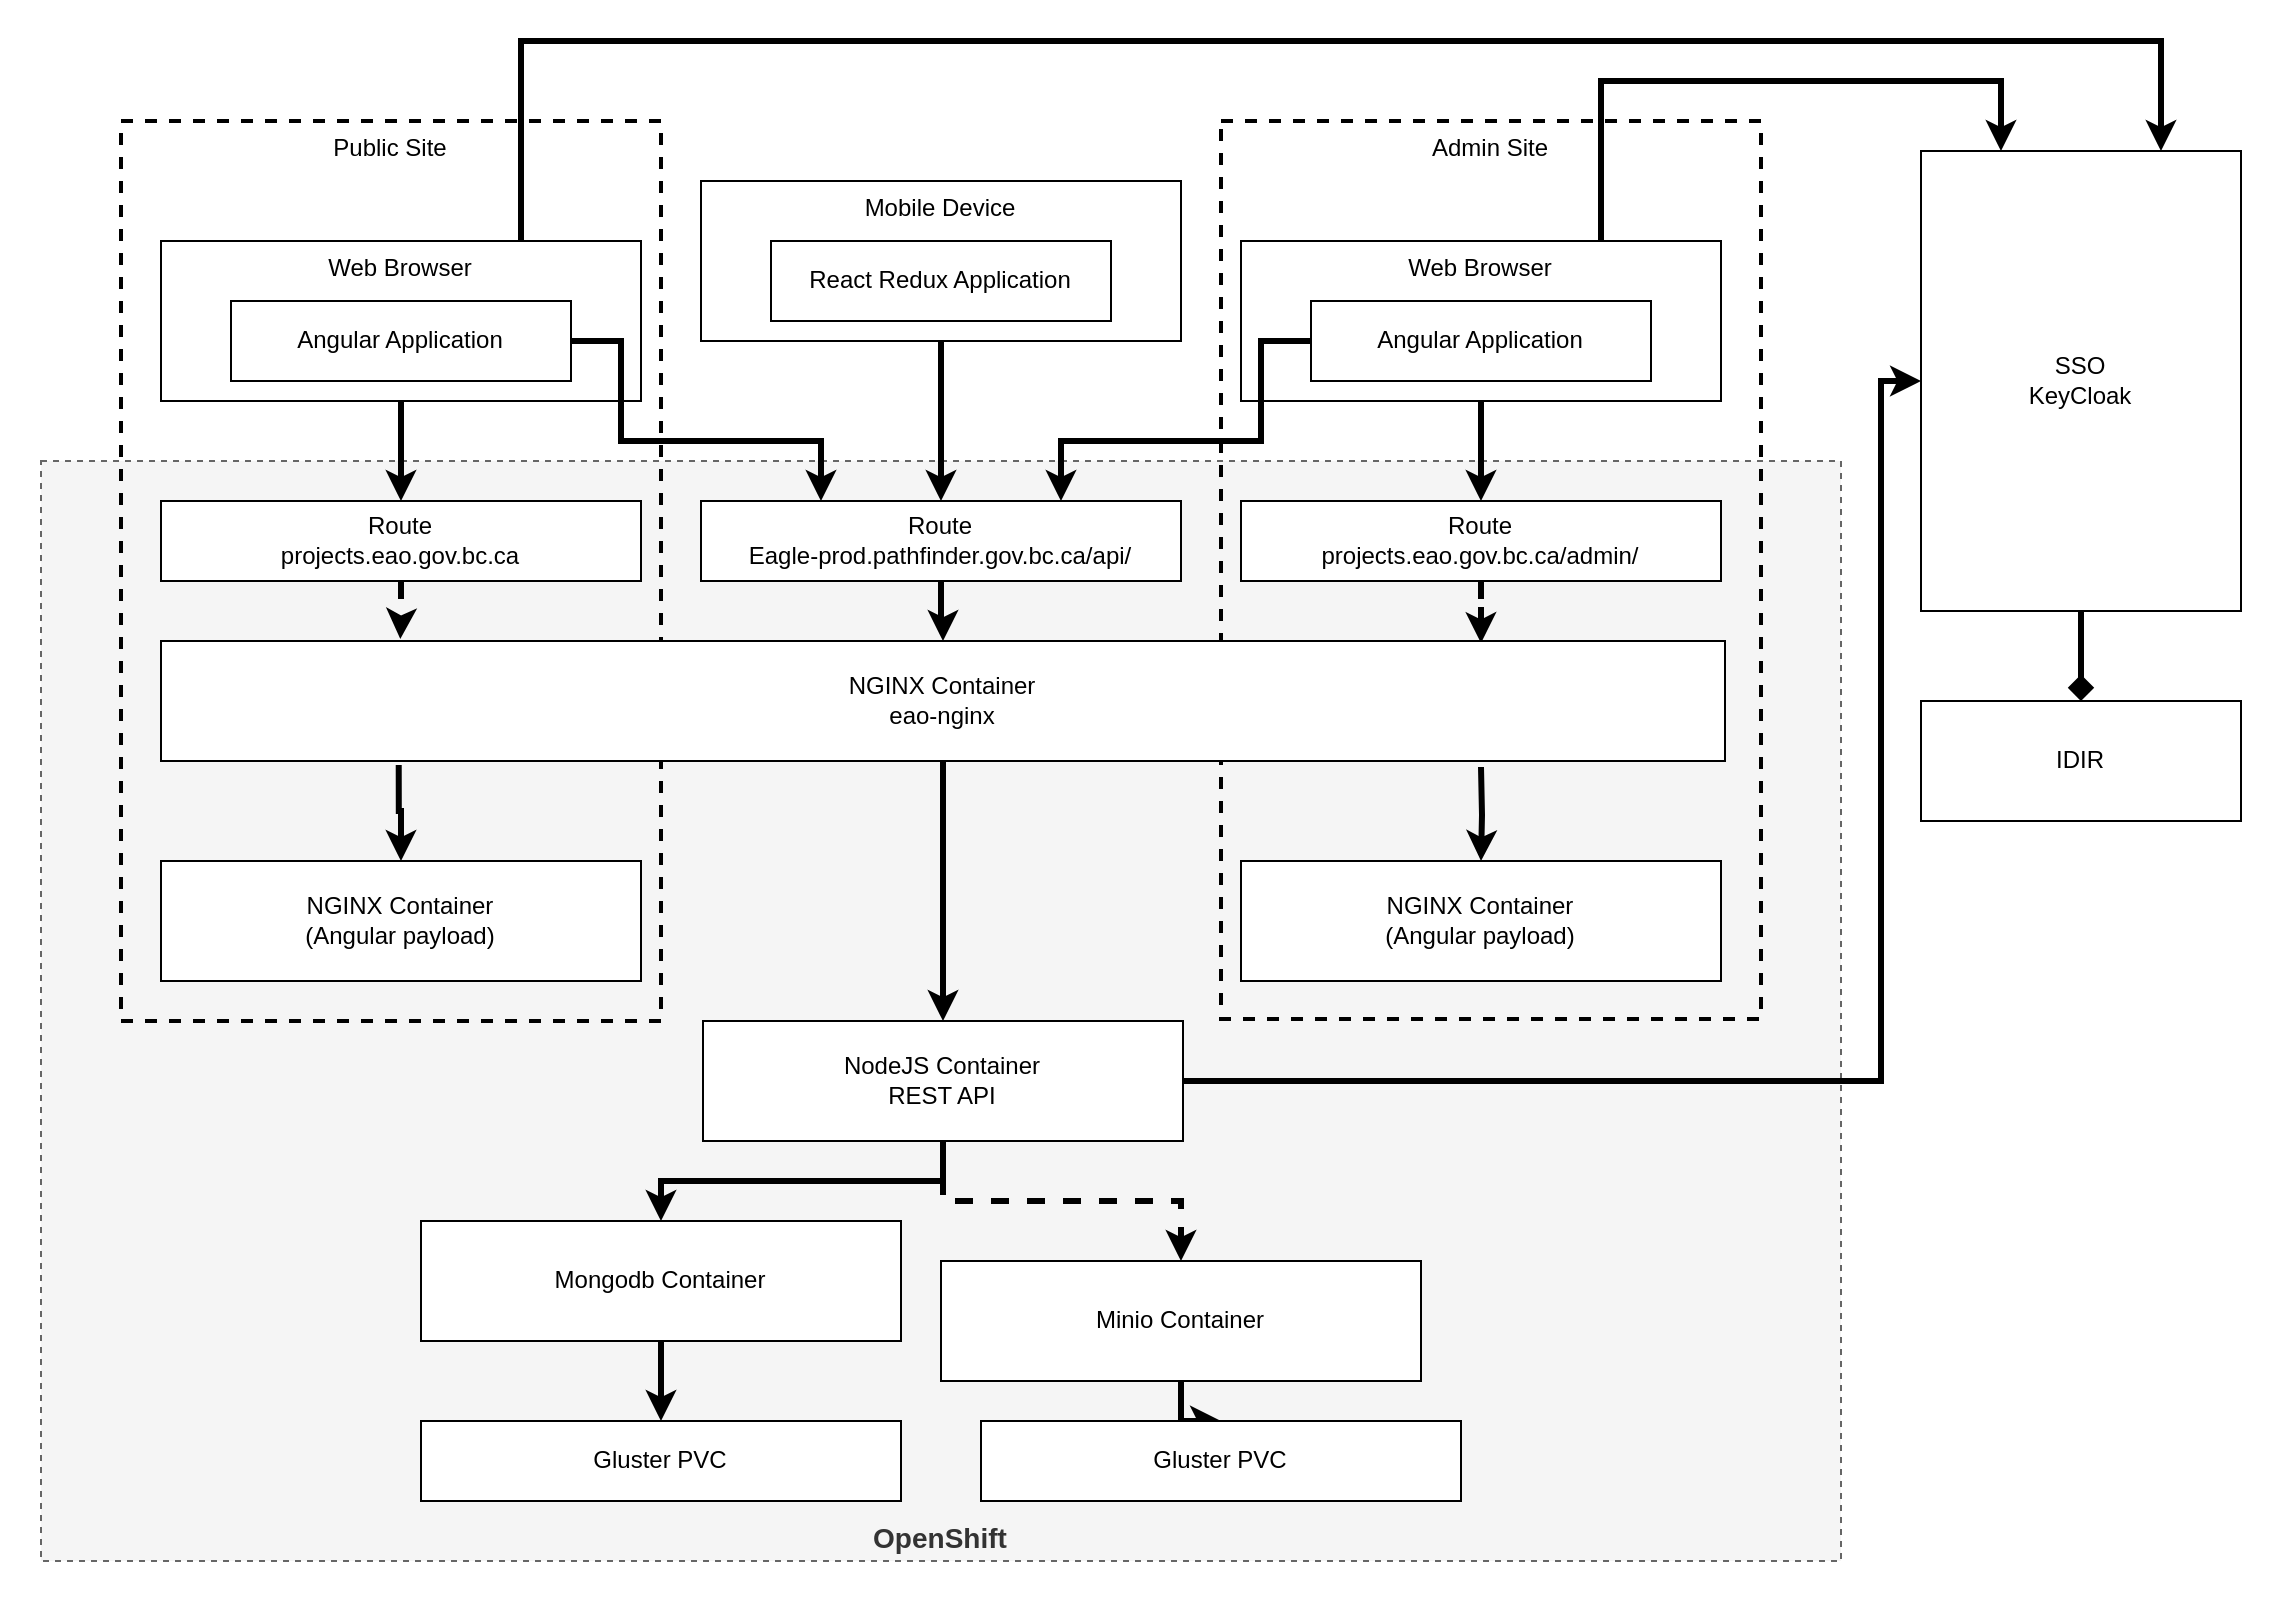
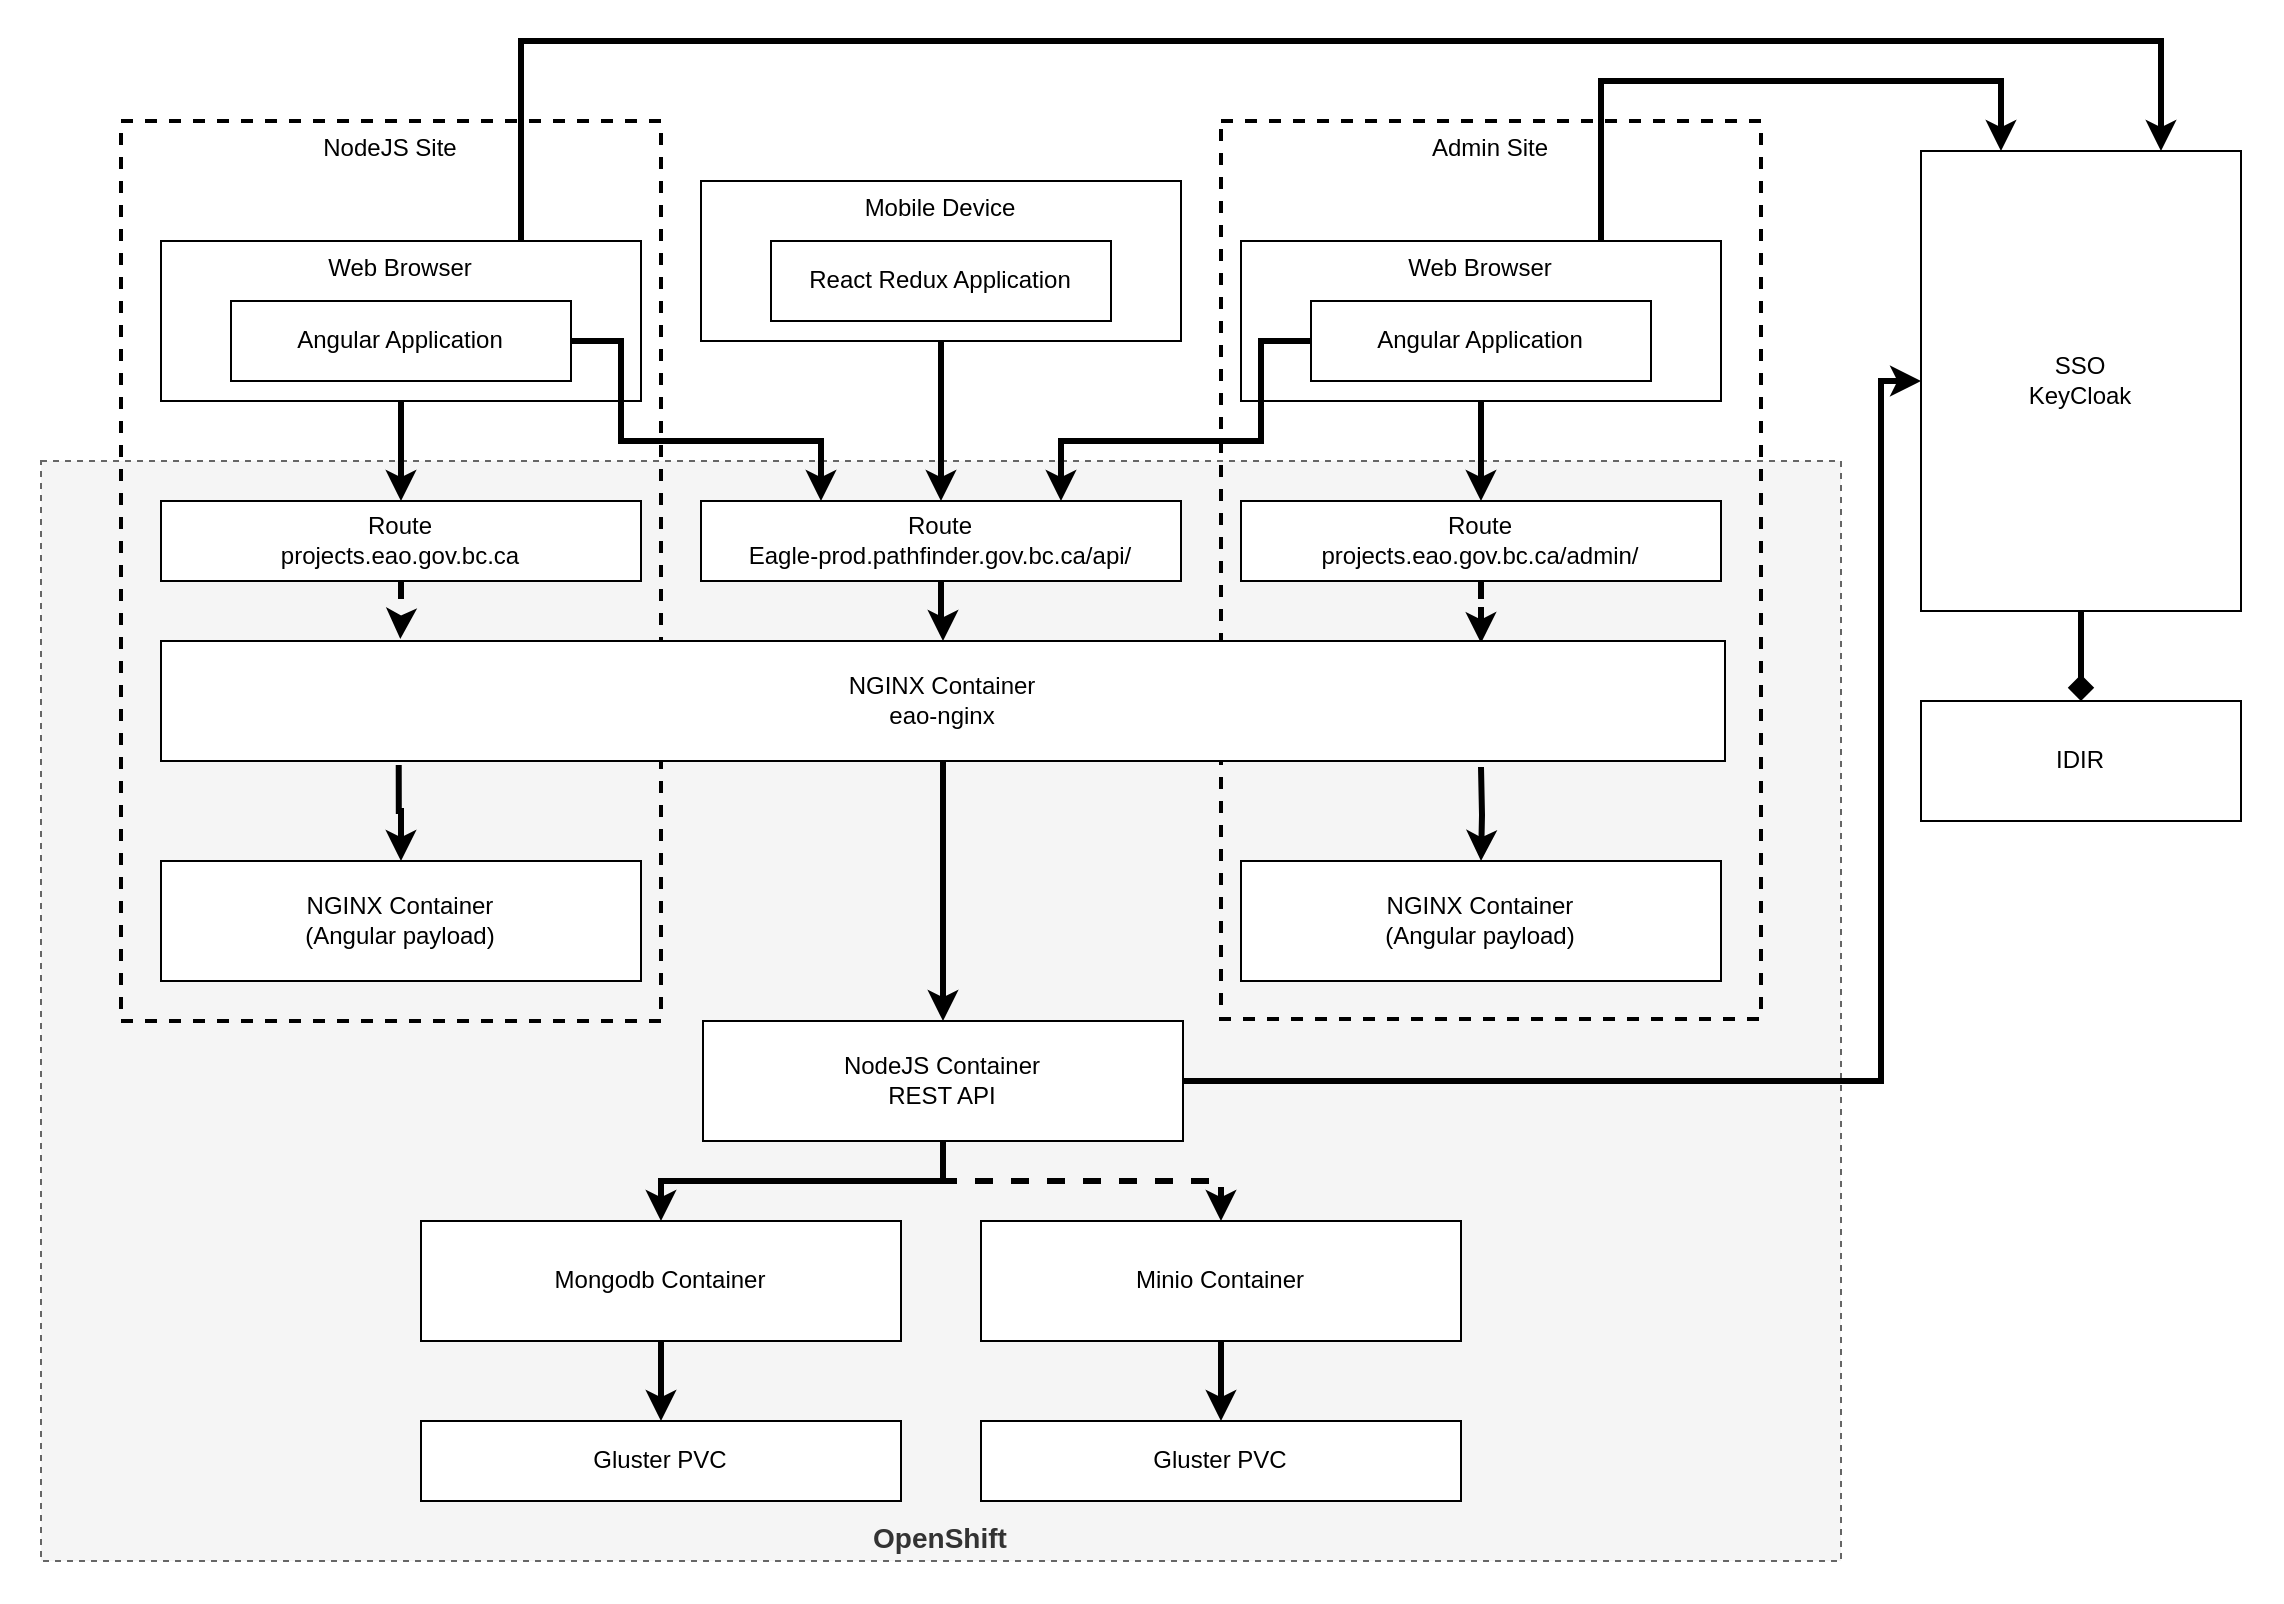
(391, 149) -> (391, 149)
(1181, 1321) -> (1221, 1281)
